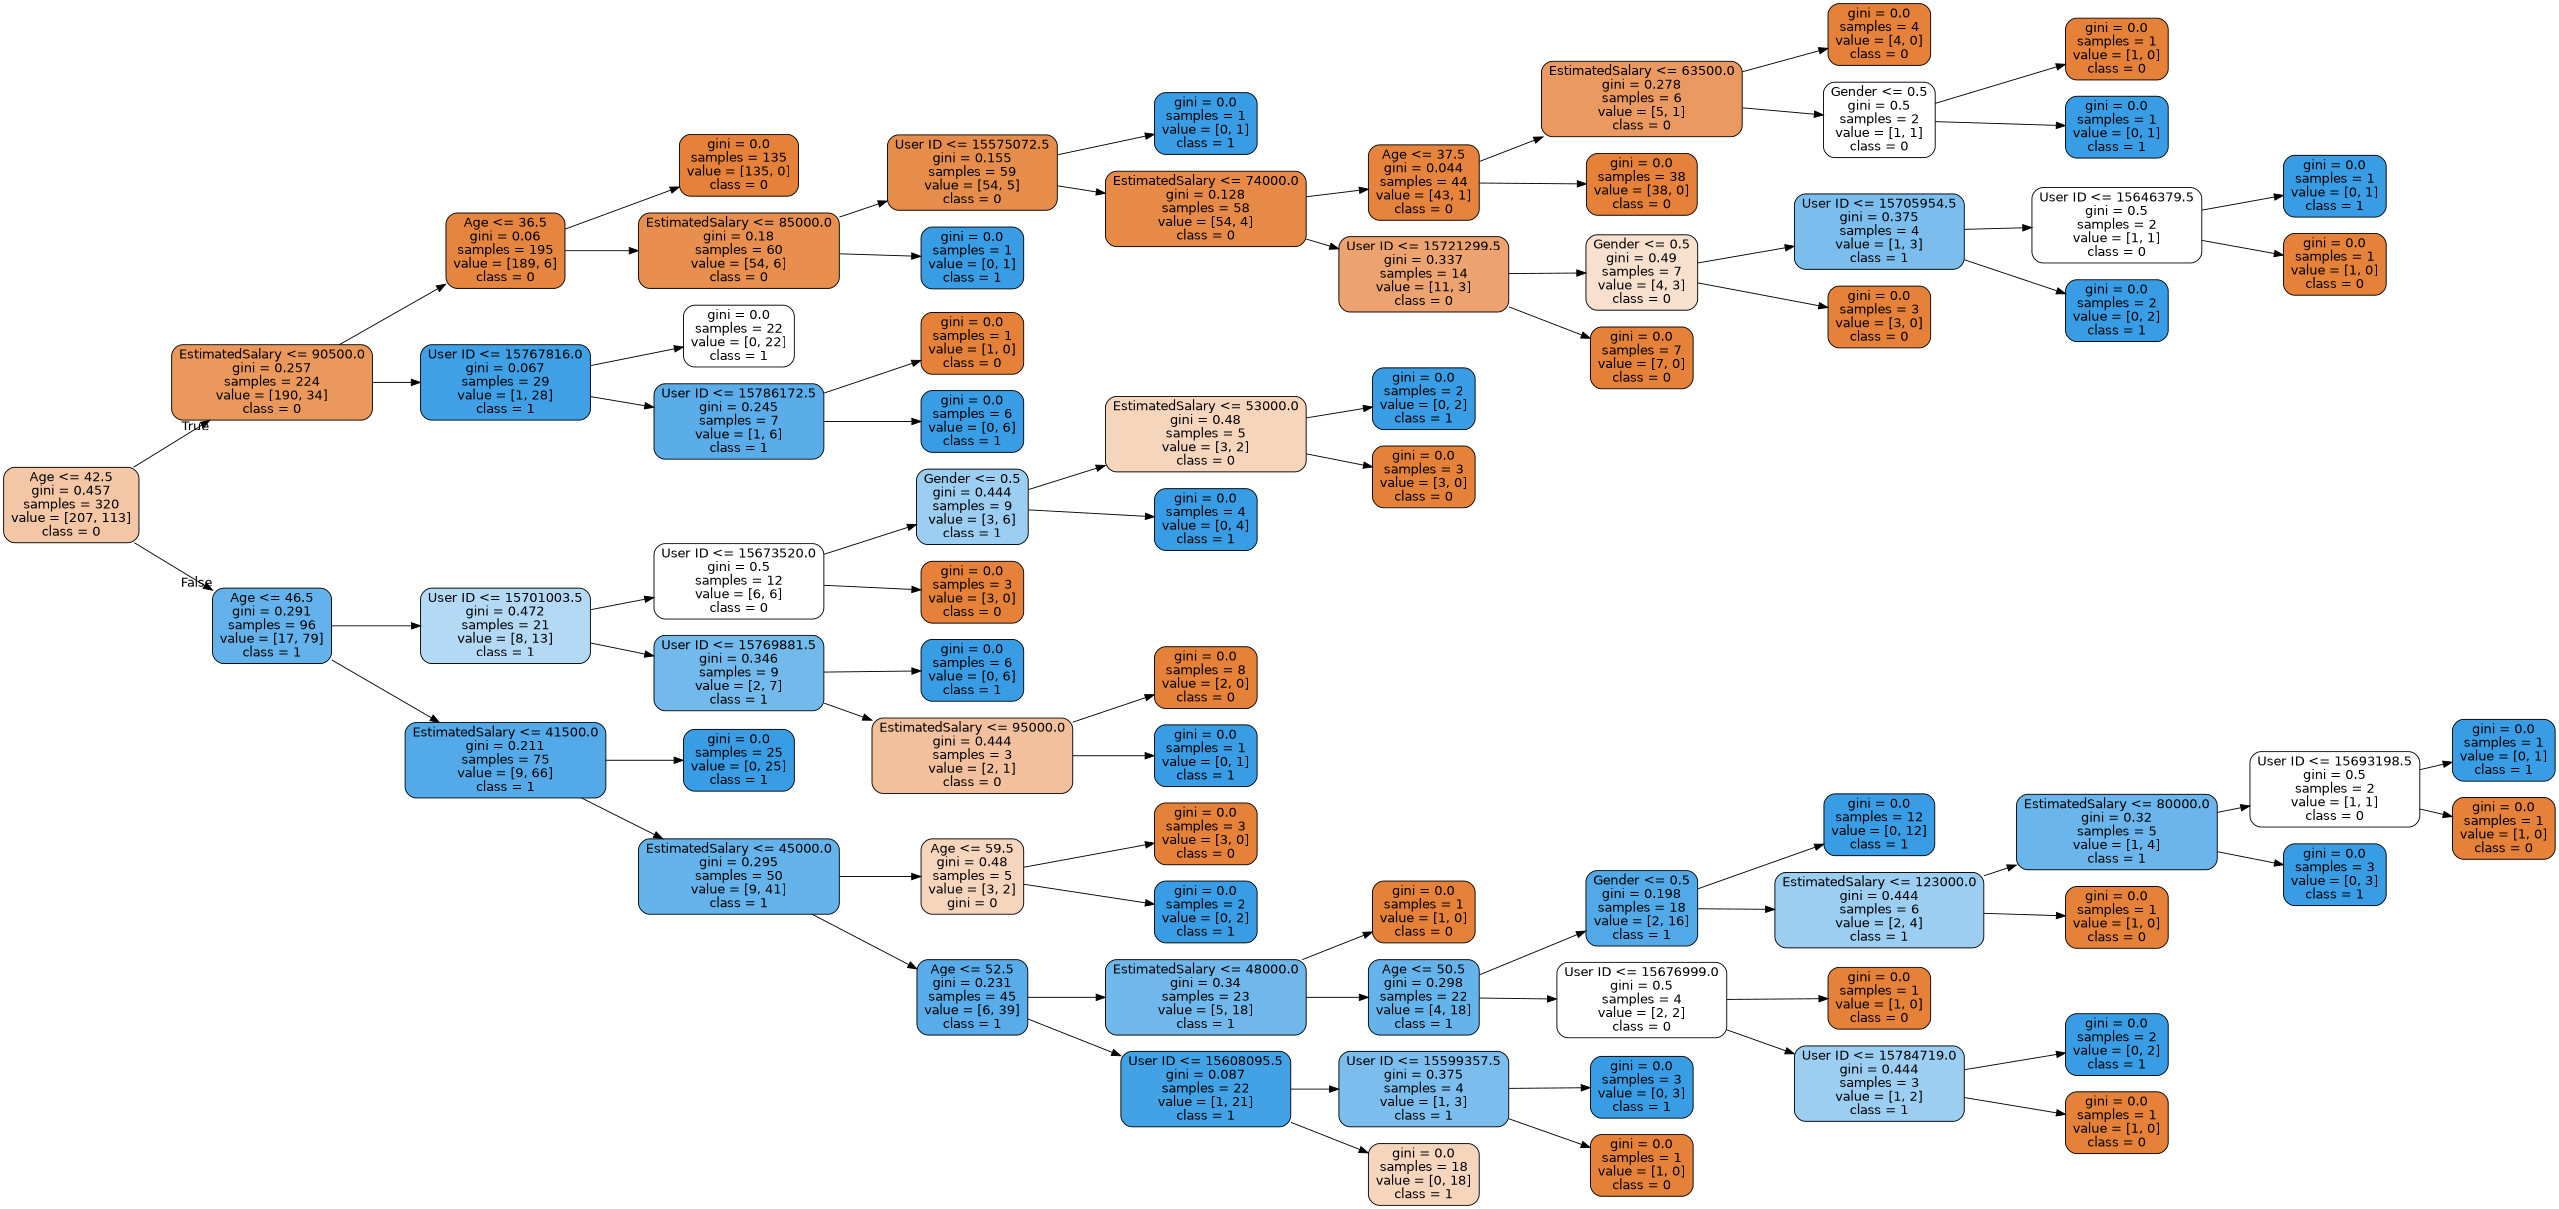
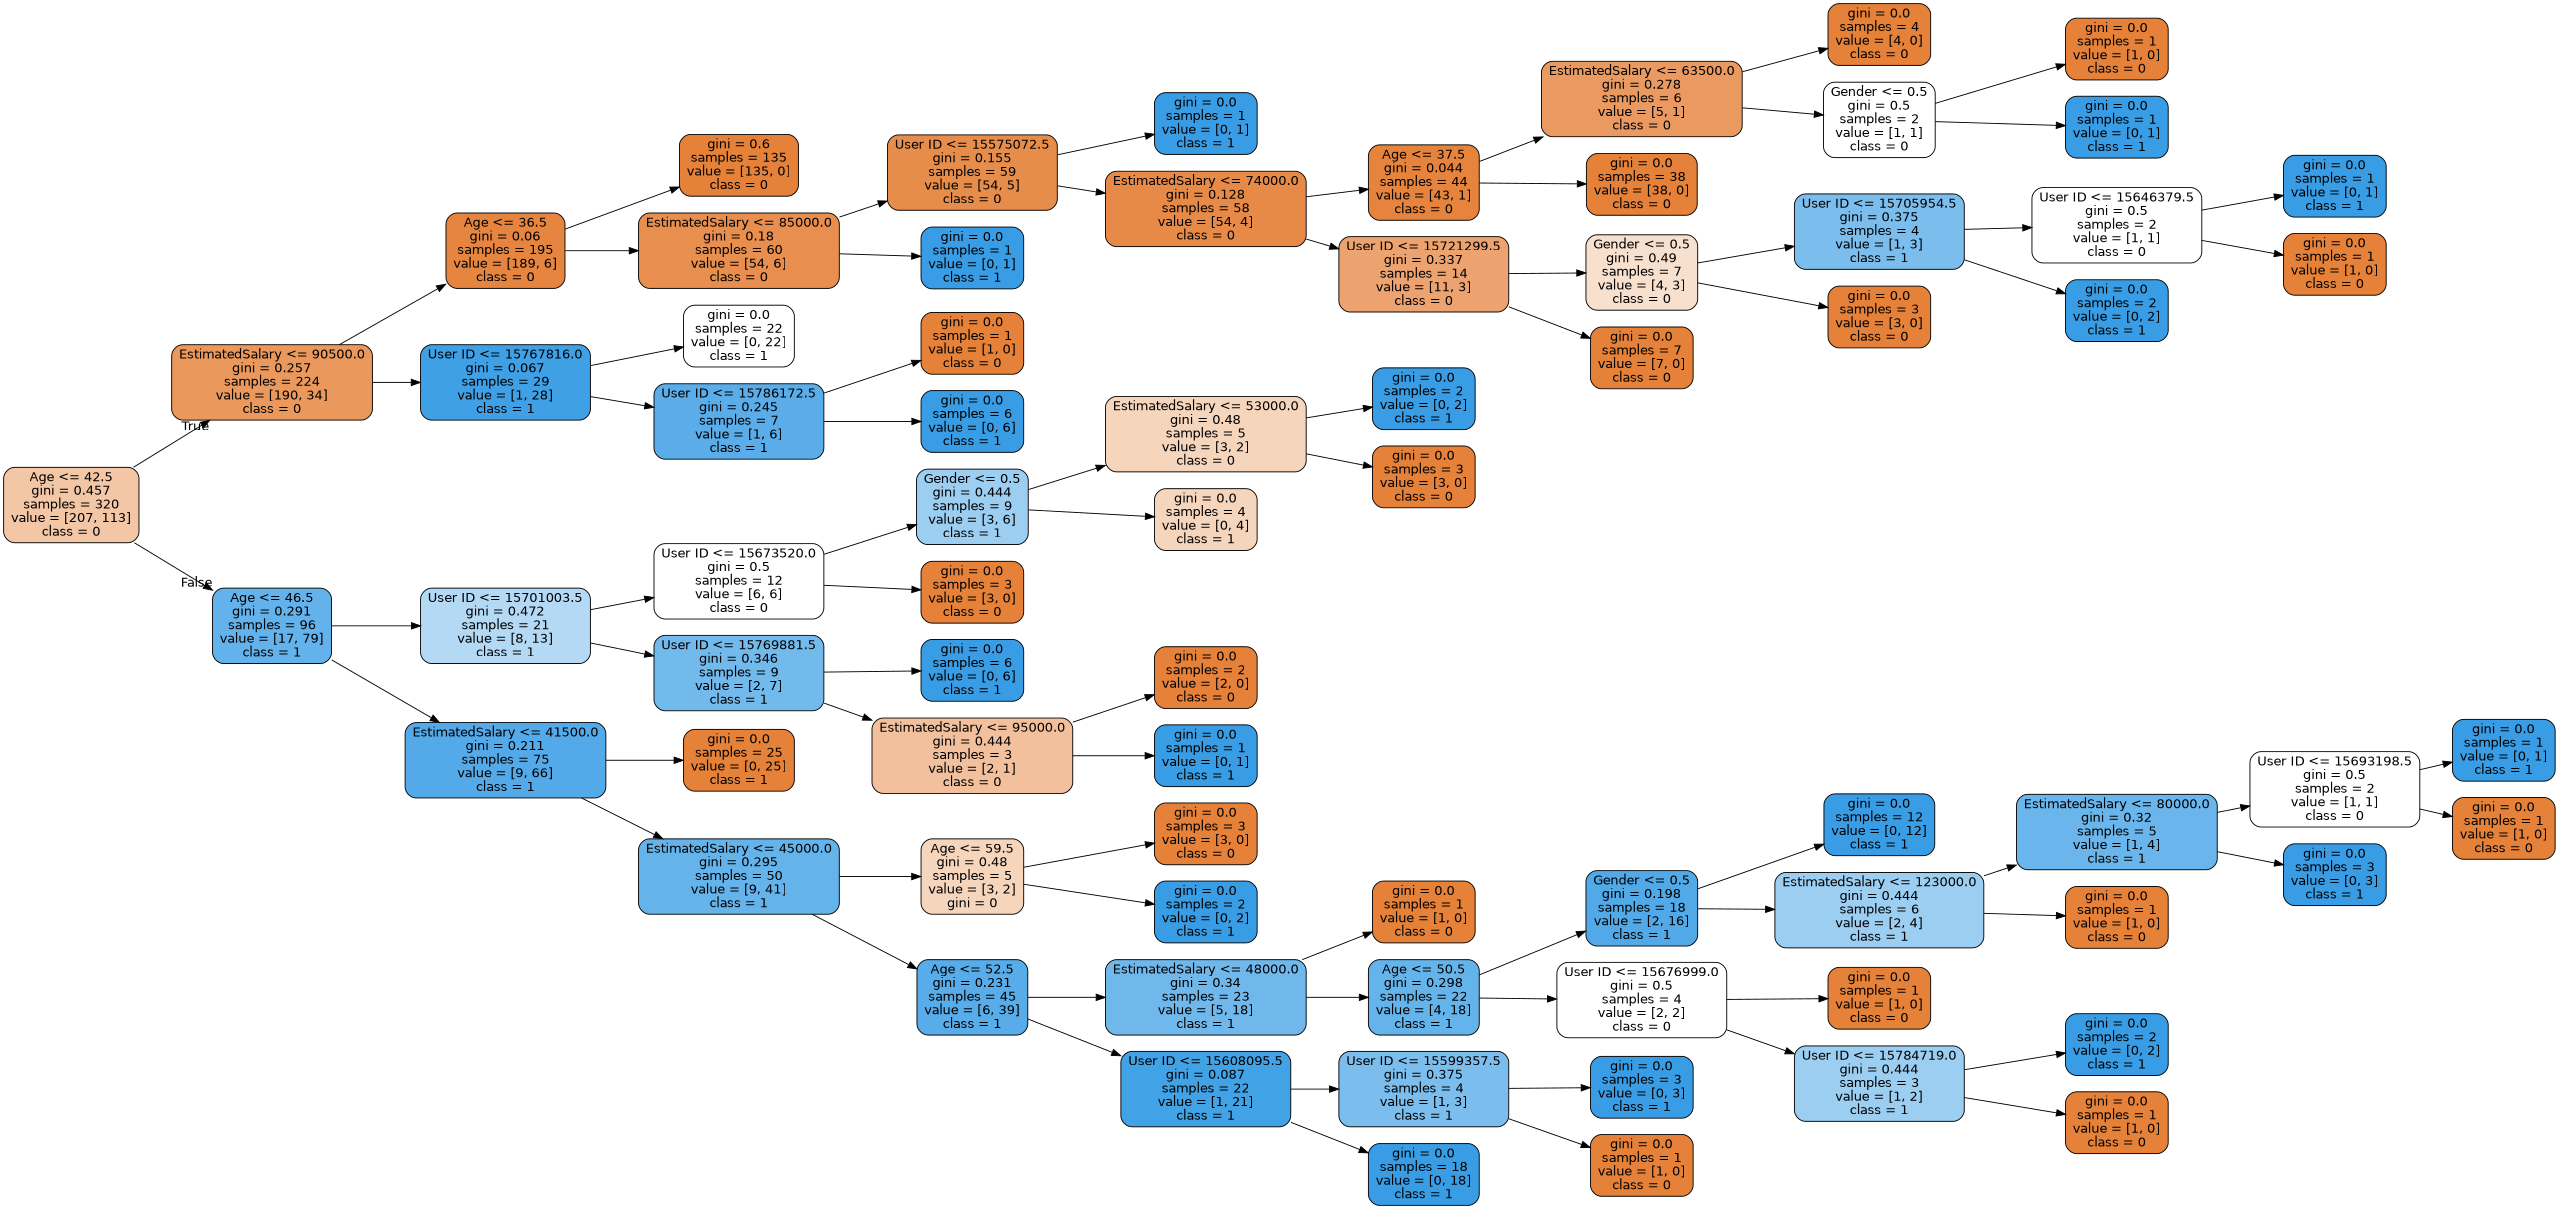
(739, 165) -> (739, 165)
(1206, 520) -> (1206, 520)
(1206, 678) -> (1206, 678)
(739, 760) -> (739, 760)
(1424, 1174) -> (1424, 1174)
